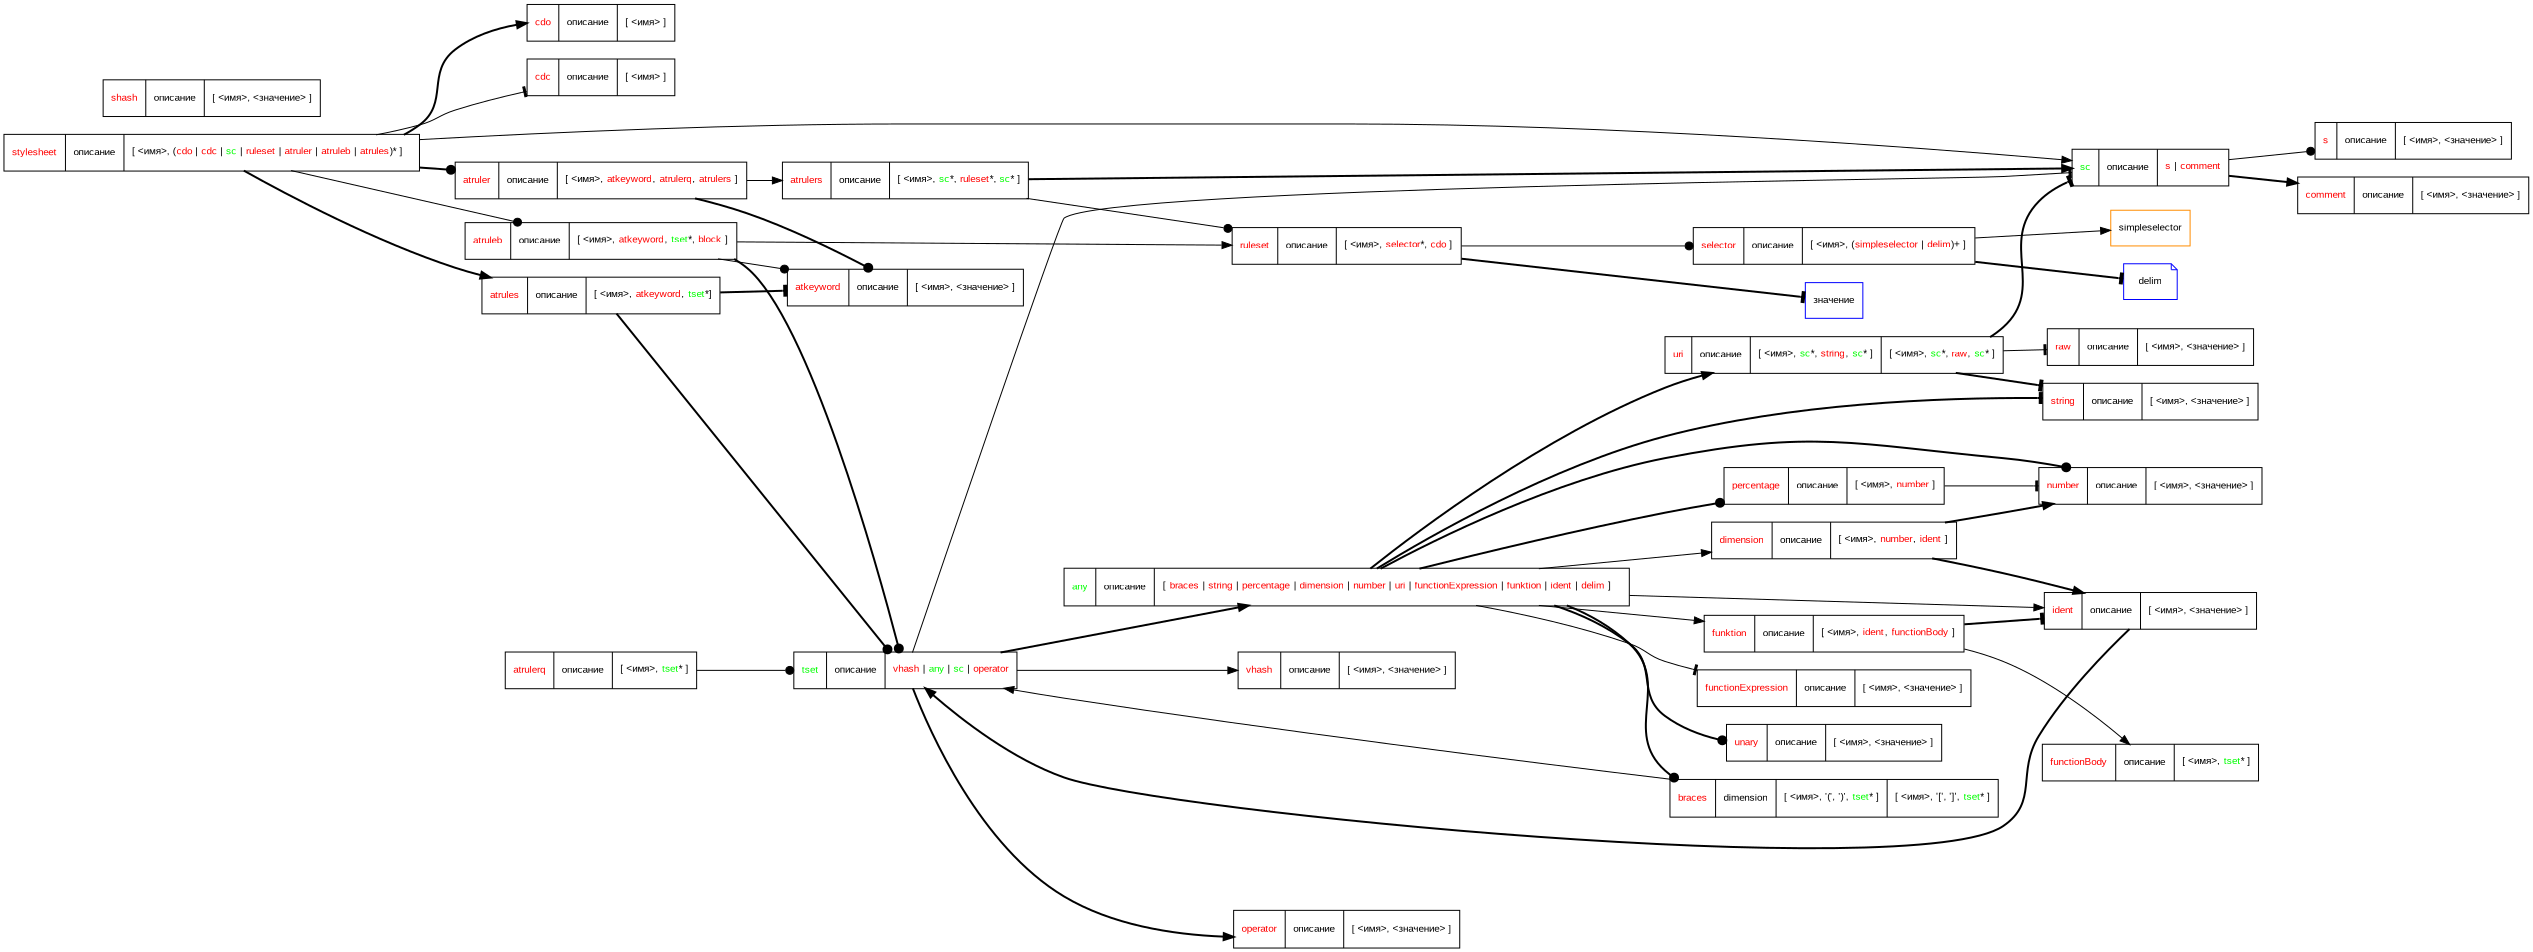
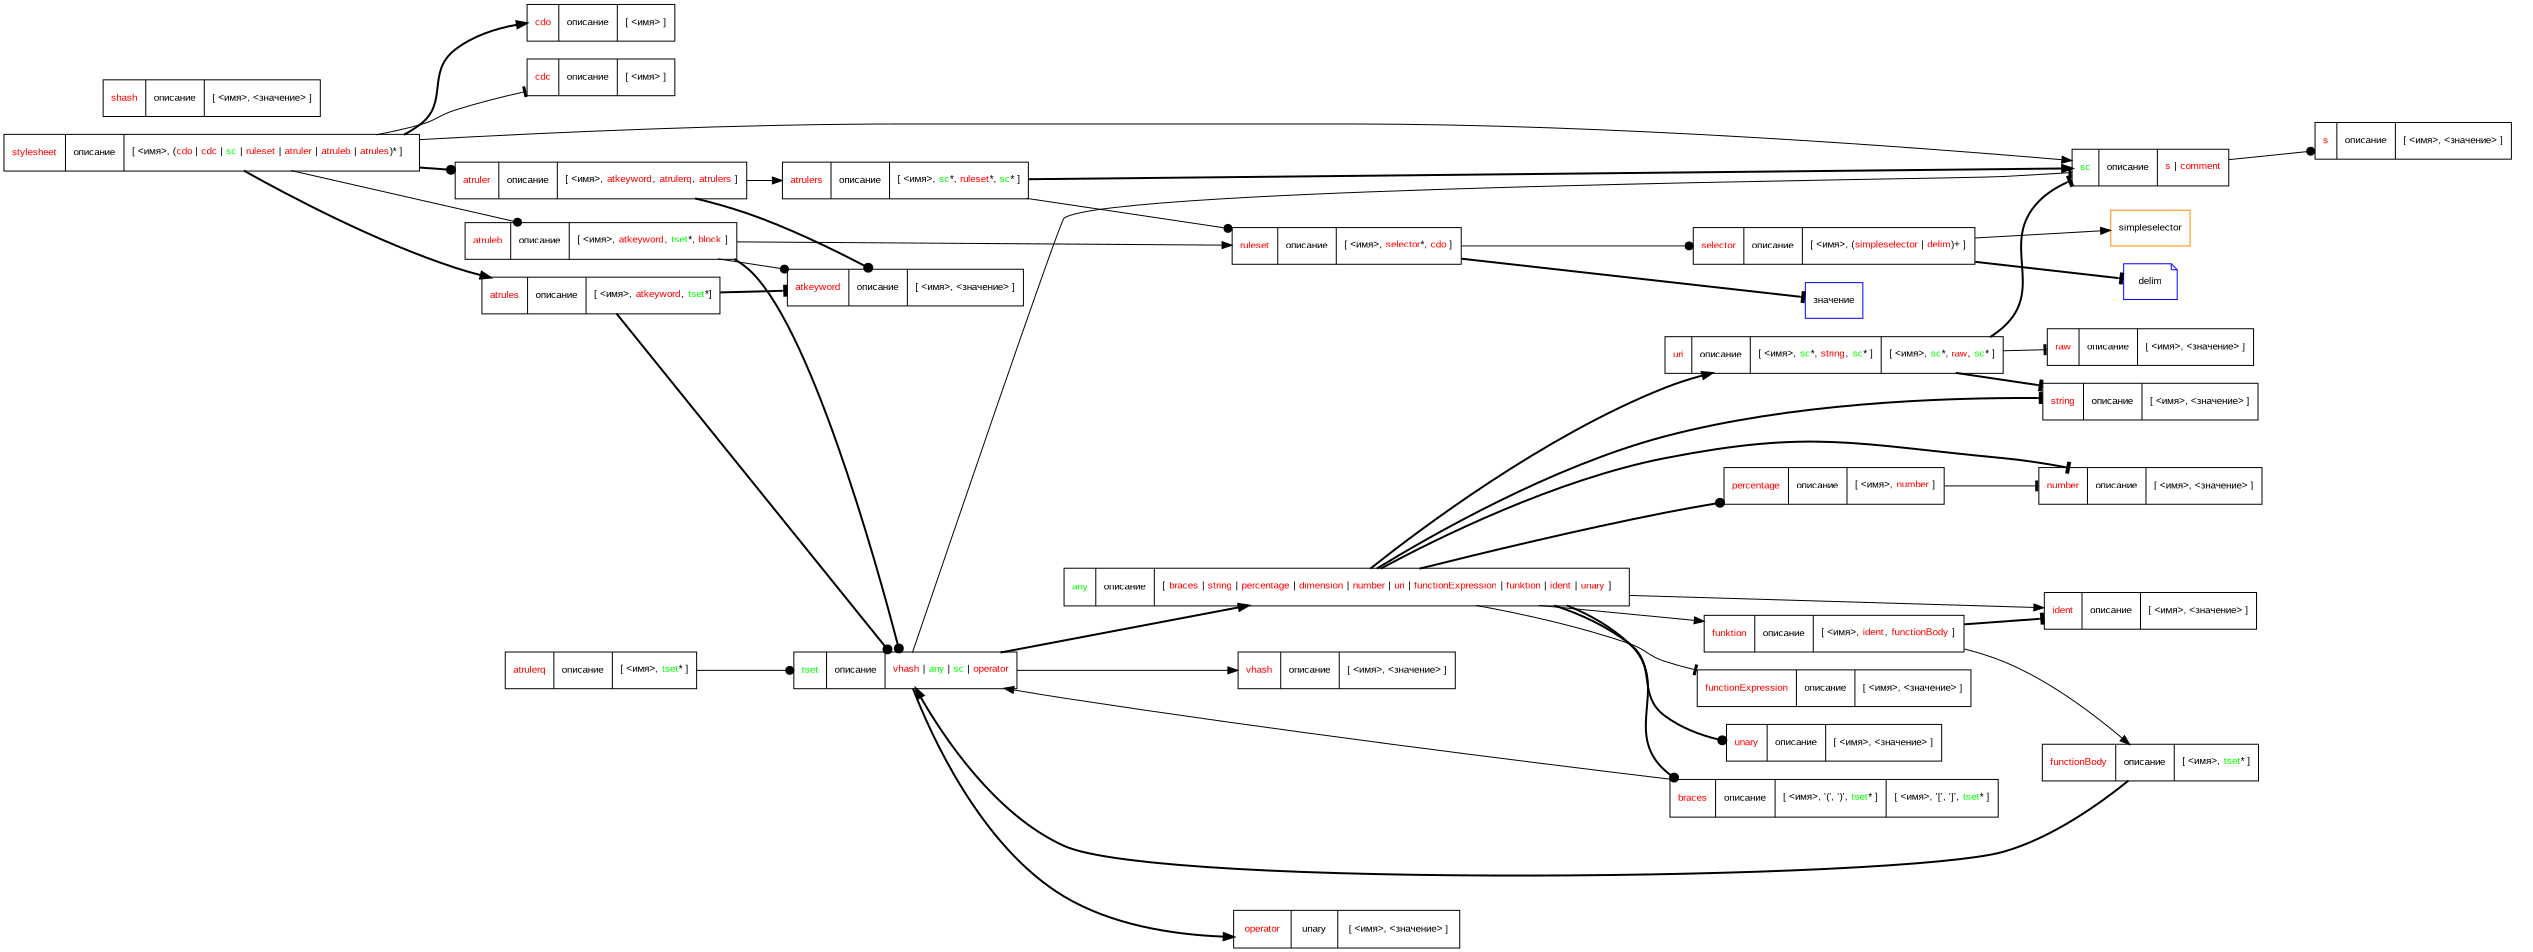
(2413, 195) -> none
(1713, 450) -> (1713, 450)
(1834, 540) -> none
(1593, 586) -> (1593, 586)
(1746, 798) -> (1745, 798)
(1575, 839) -> (1501, 875)
(1314, 929) -> (1314, 929)
